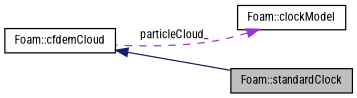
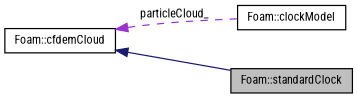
(182, 45) -> (183, 22)
